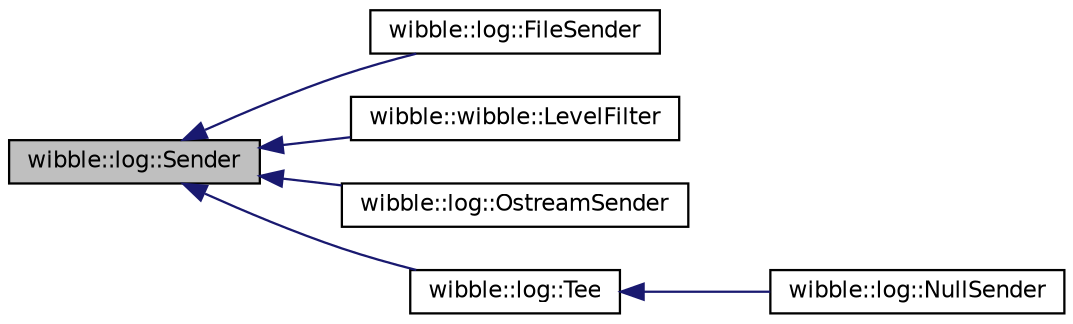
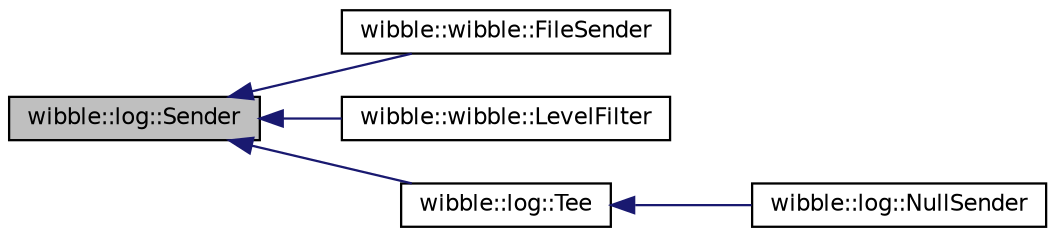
(515, 32) -> (506, 32)
(515, 205) -> none
